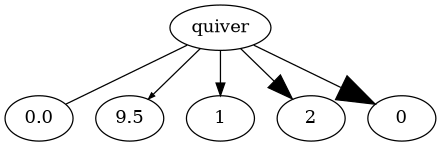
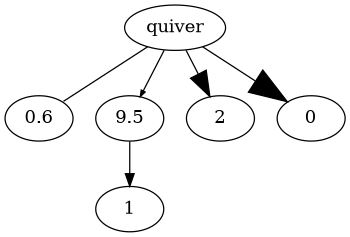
(220, 67) -> (130, 158)
(39, 118) -> (39, 118)
